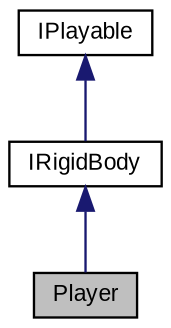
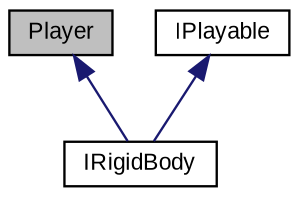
(86, 242) -> (107, 109)
